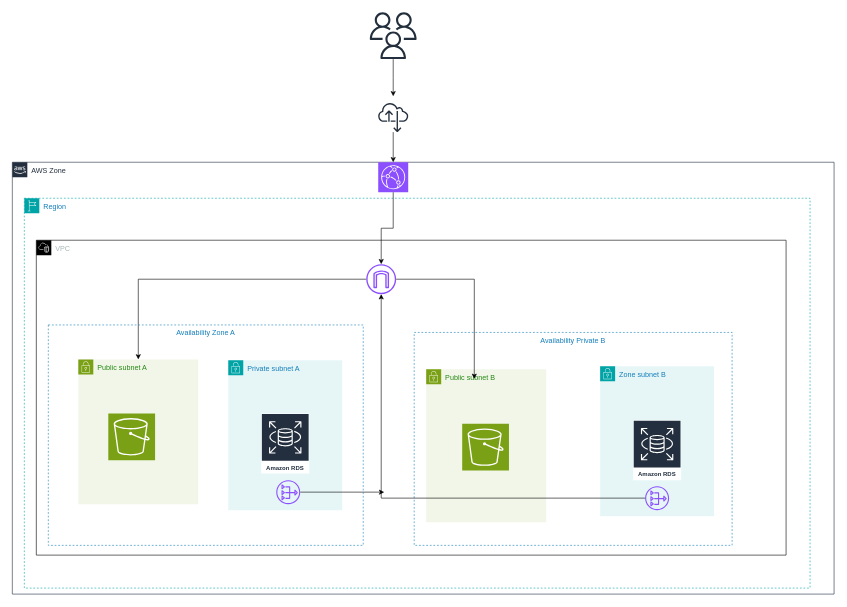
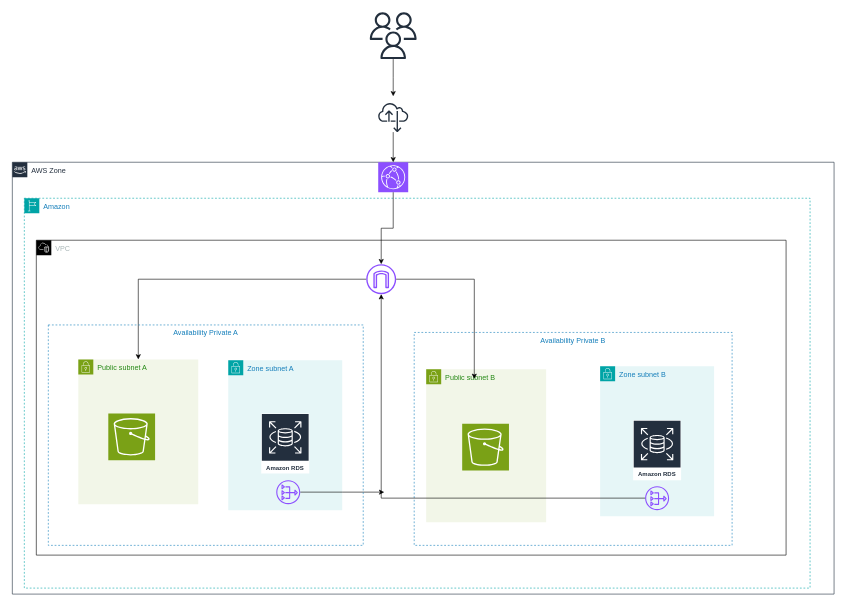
(55, 207) -> (56, 207)
(206, 333) -> (206, 333)
(277, 369) -> (272, 369)
